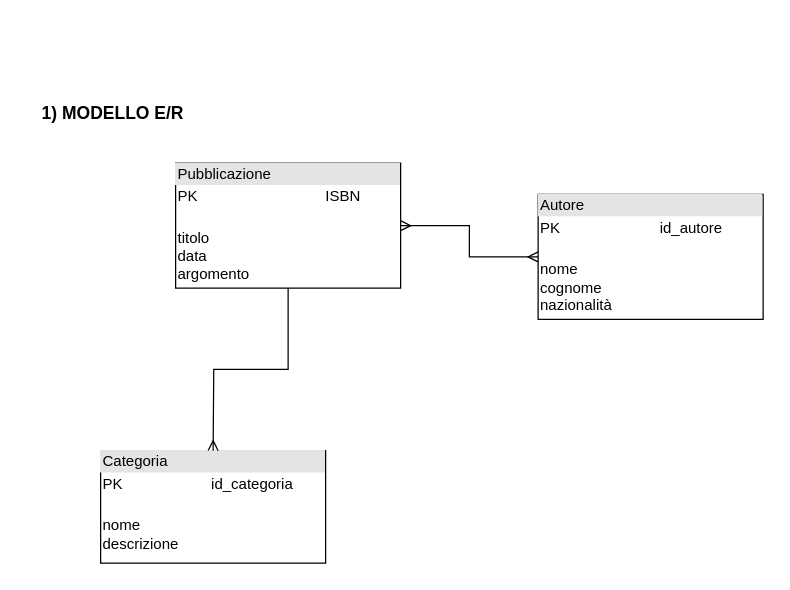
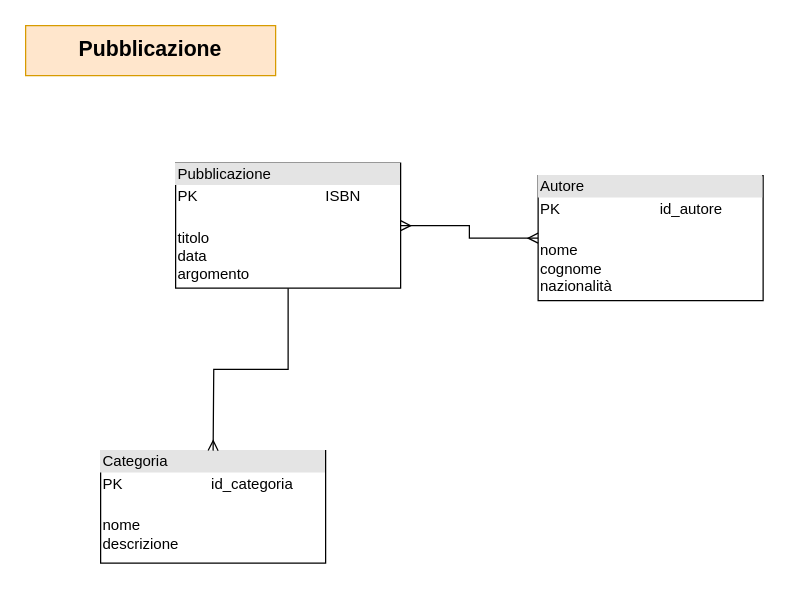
none -> (151, 51)
(113, 113) -> none
(651, 257) -> (651, 238)
